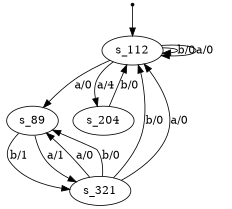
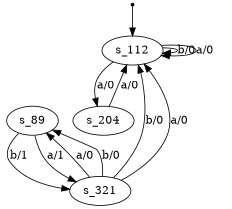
(77, 78) -> none
(106, 86) -> (106, 86)
(130, 86) -> (130, 86)
